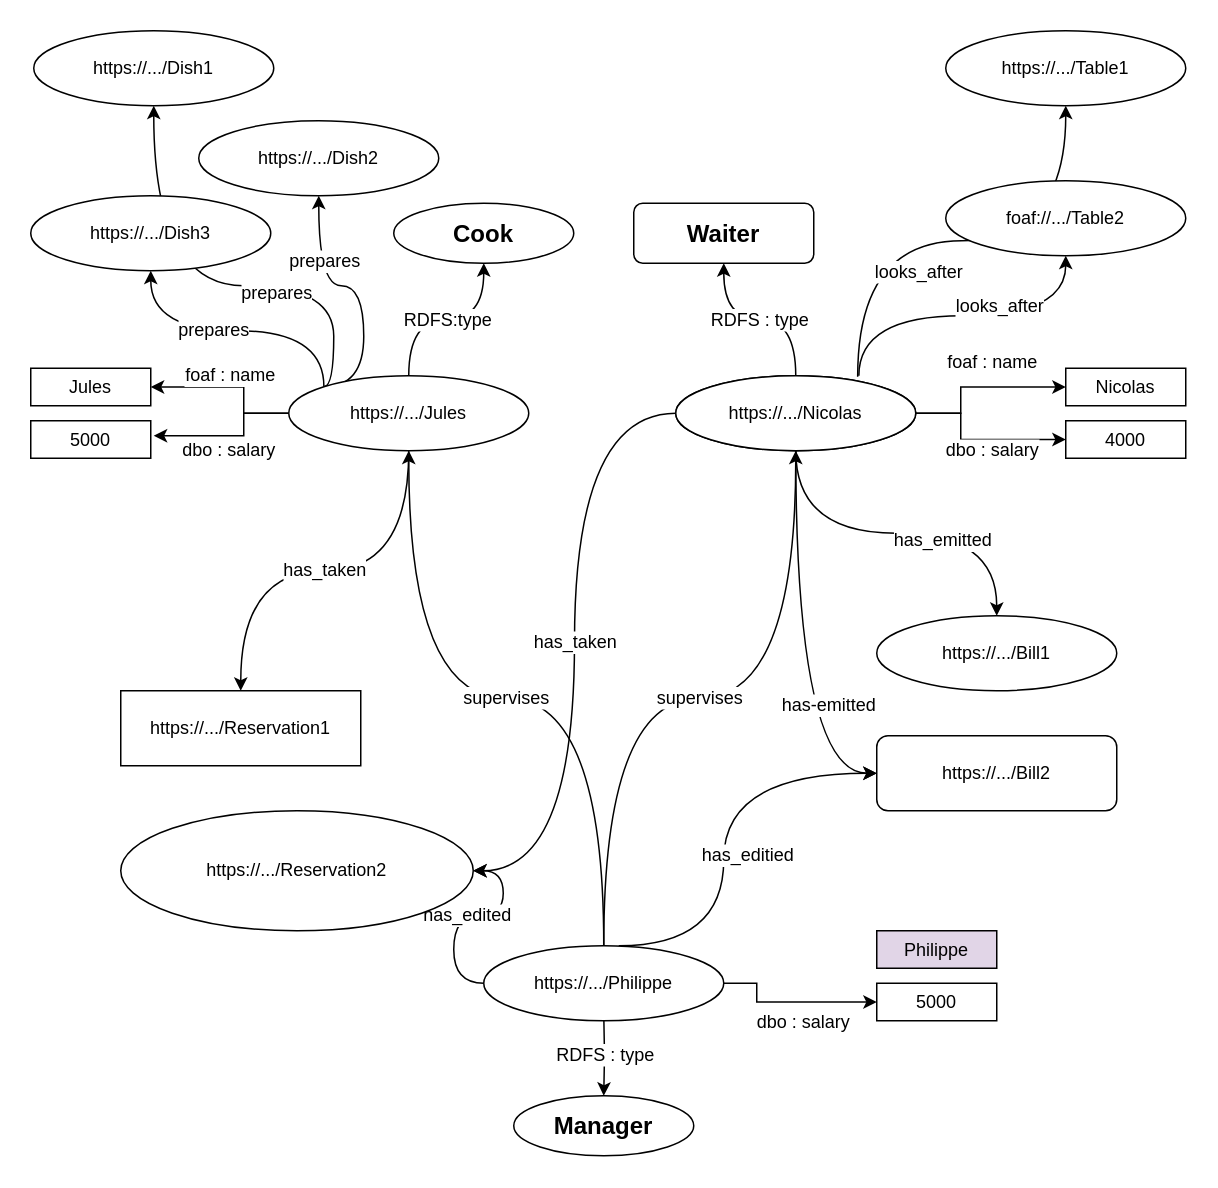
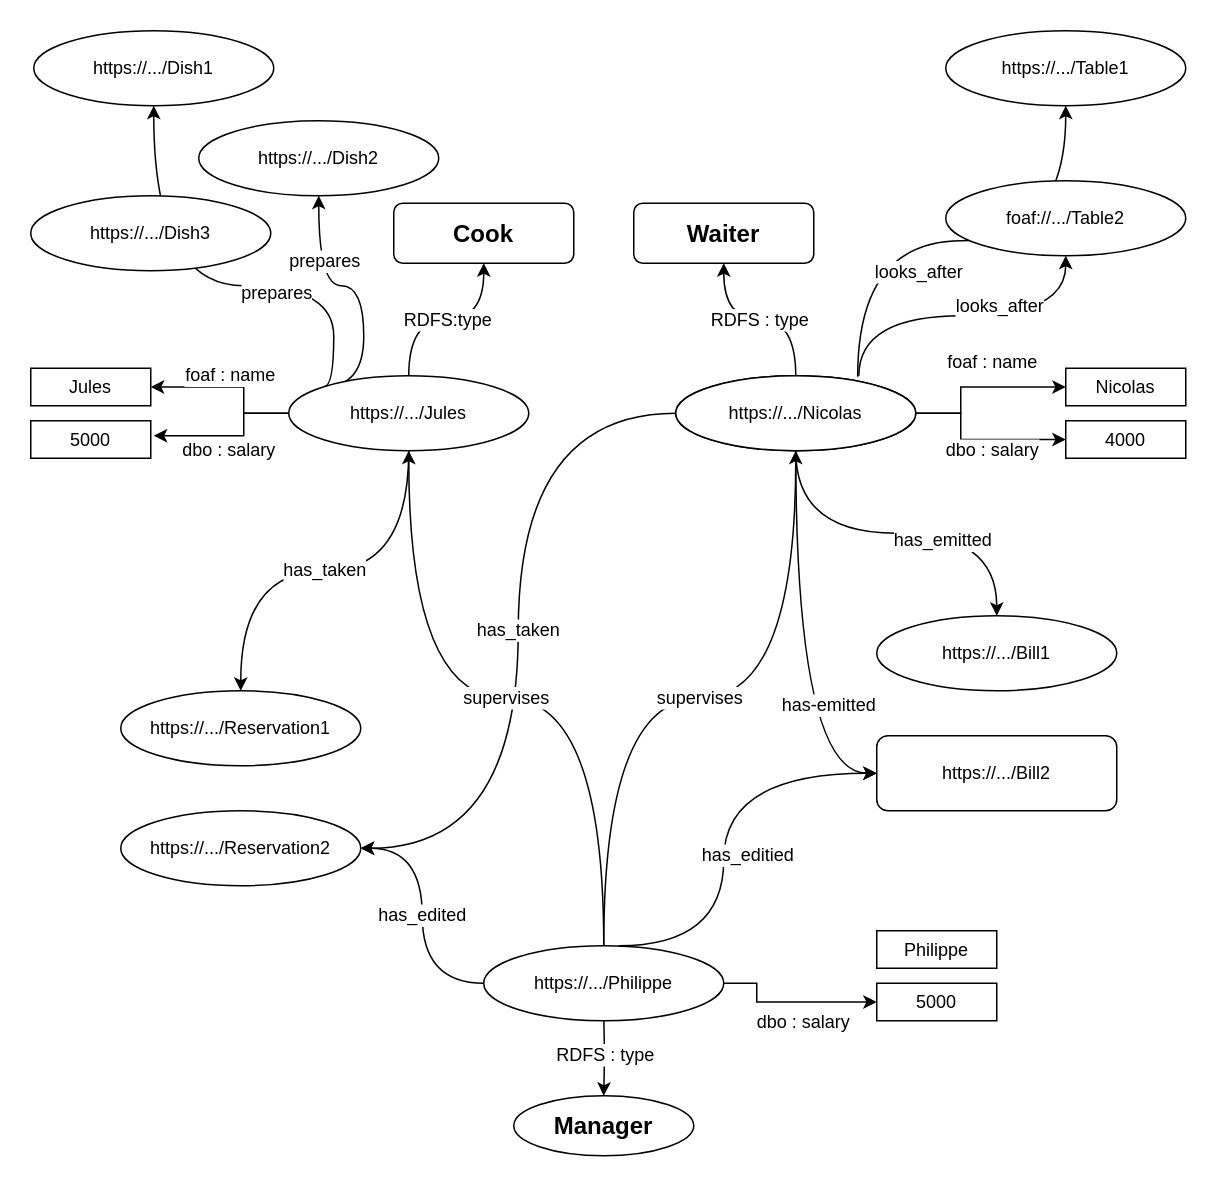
(484, 233) -> (484, 233)
(238, 331) -> none
(241, 728) -> (241, 728)
(297, 871) -> (241, 848)
(937, 950) -> (937, 950)
